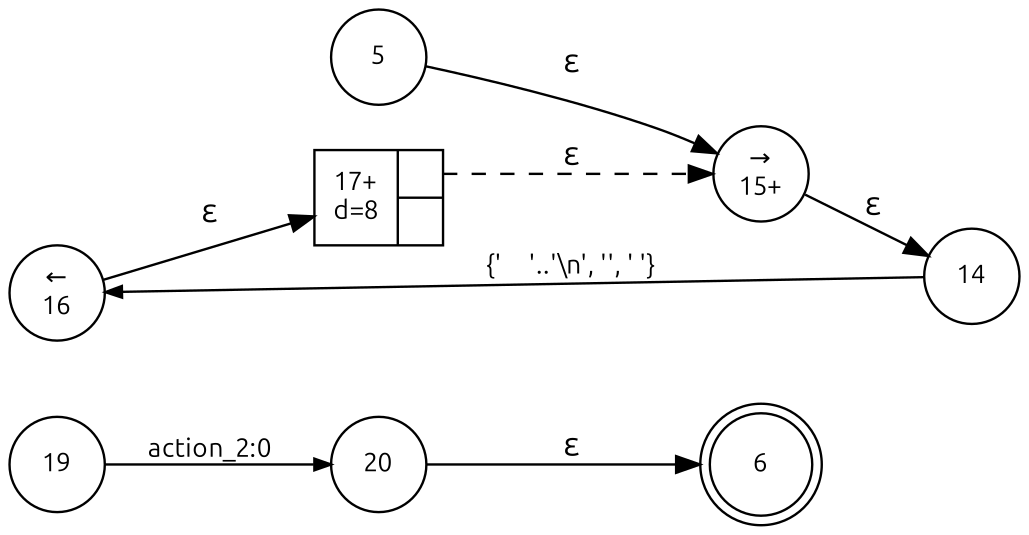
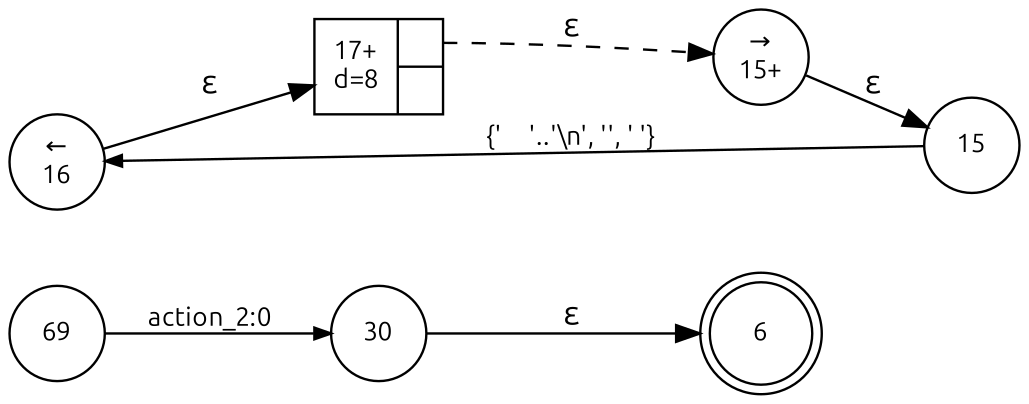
(379, 57) -> none
(972, 276) -> (972, 145)
(57, 464) -> (57, 333)
(379, 464) -> (379, 333)
